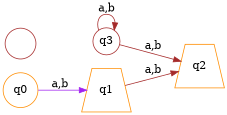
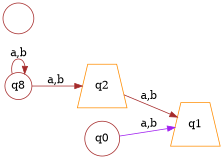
(106, 41) -> (18, 86)
(148, 79) -> (147, 105)
(21, 90) -> (102, 139)
